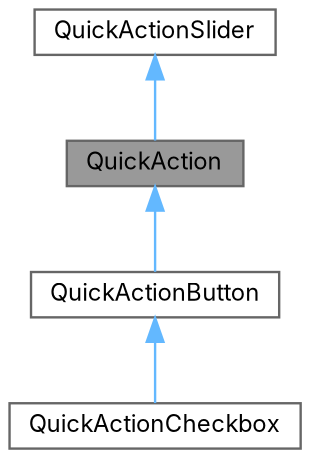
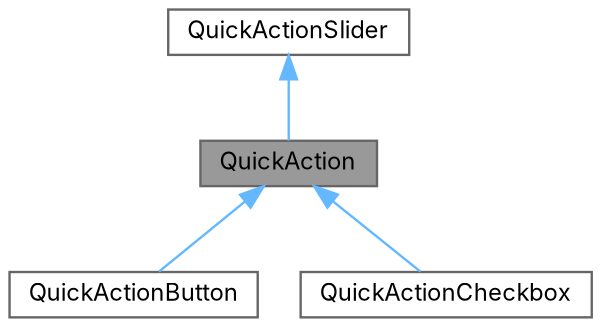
(155, 373) -> (377, 236)
